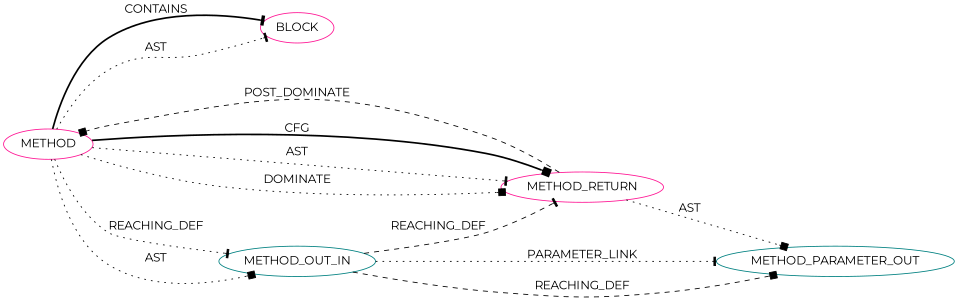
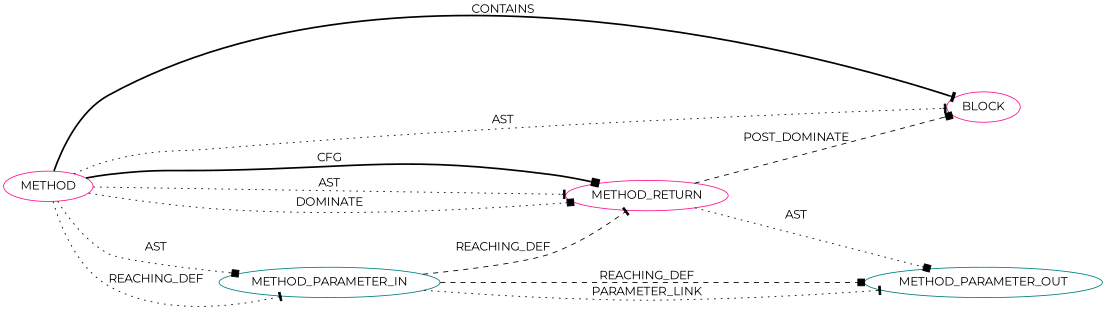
(329, 101) -> (819, 150)
(297, 261) -> (330, 282)
